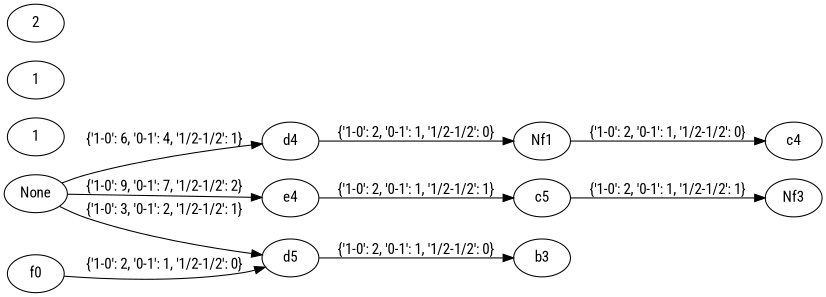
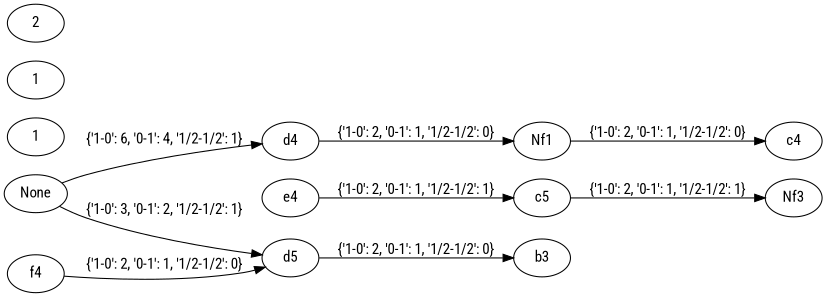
(159, 196) -> none
(36, 274) -> (36, 274)
